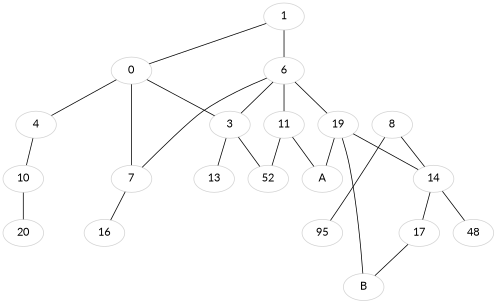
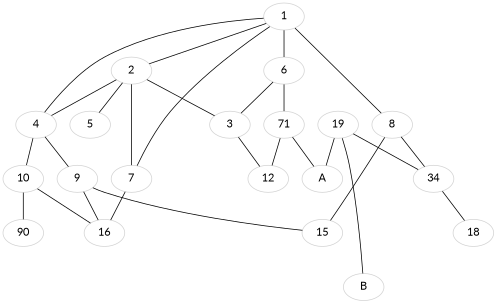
none -> (143, 41)
(131, 71) -> (131, 71)
none -> (338, 71)
(311, 98) -> none
(199, 114) -> (194, 87)
none -> (90, 125)
(284, 125) -> (284, 125)
none -> (77, 179)
(214, 179) -> none
(268, 179) -> (268, 179)
(434, 179) -> (434, 179)
none -> (64, 206)
(23, 233) -> (23, 233)
(322, 233) -> (322, 233)
(419, 233) -> none
(473, 233) -> (473, 233)
